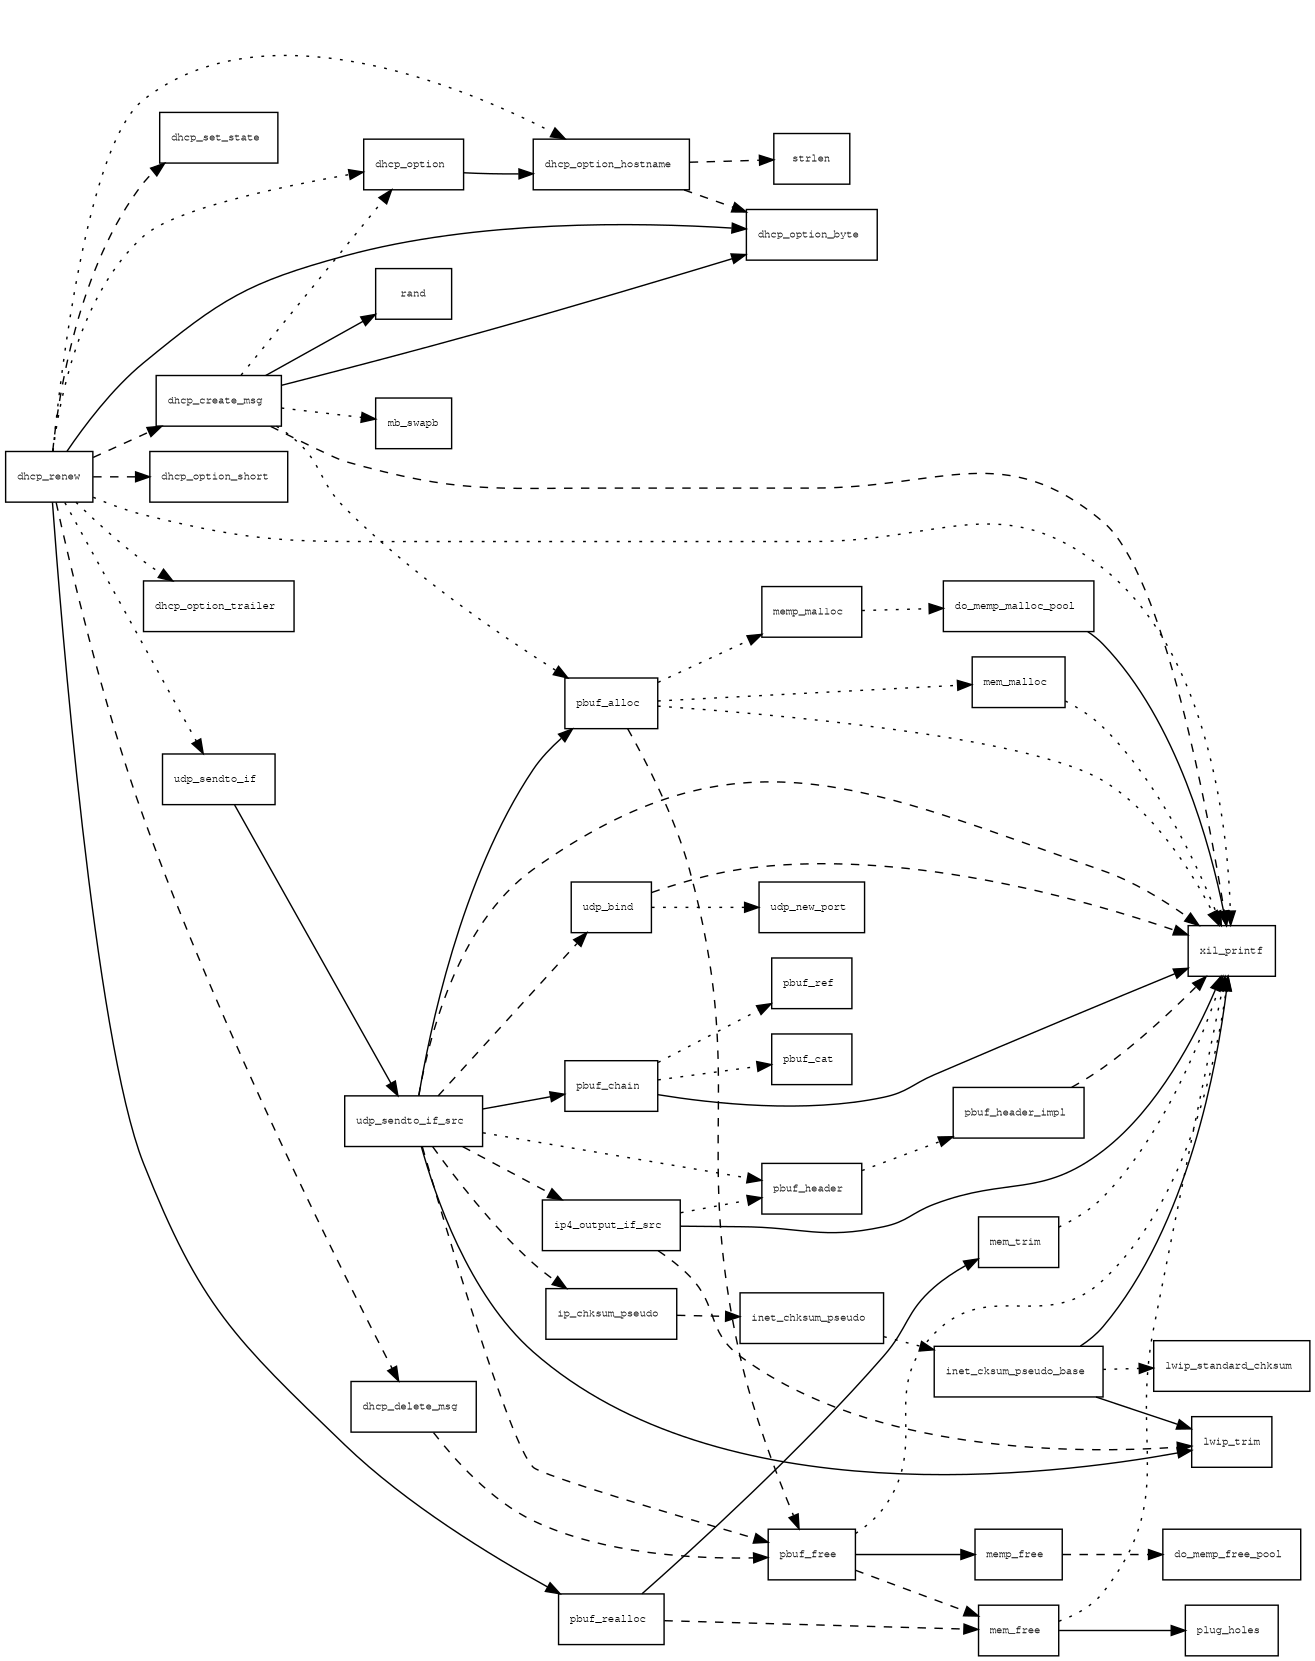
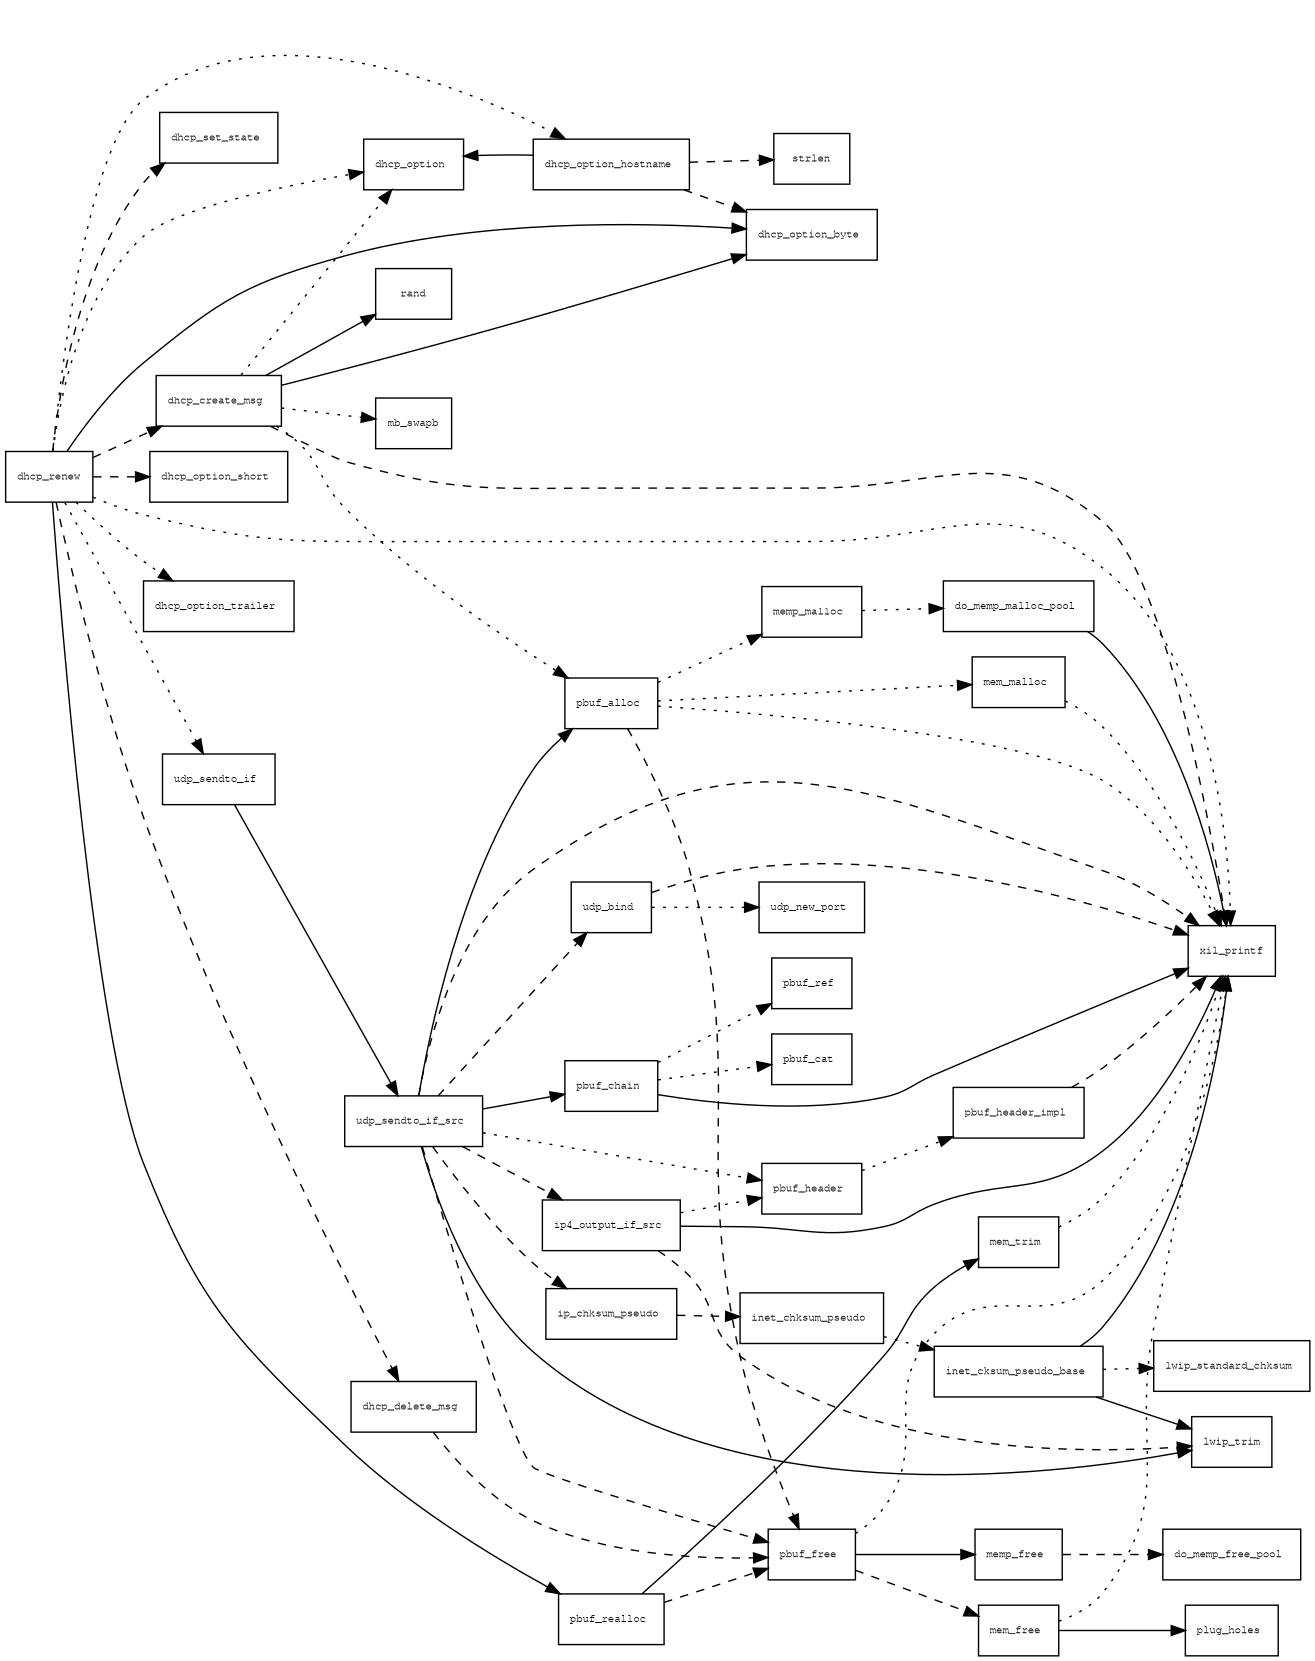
(491, 174) -> (506, 155)
(814, 1625) -> (709, 1588)
